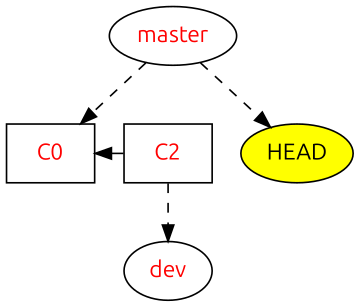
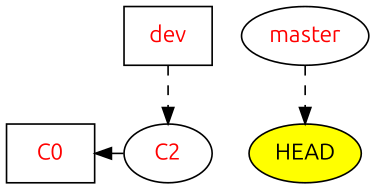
(119, 88) -> none
(168, 153) -> (168, 153)
(168, 204) -> (168, 87)
(168, 271) -> (168, 36)
